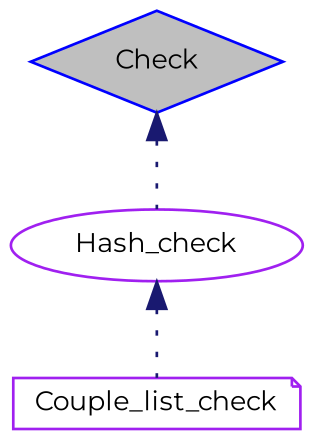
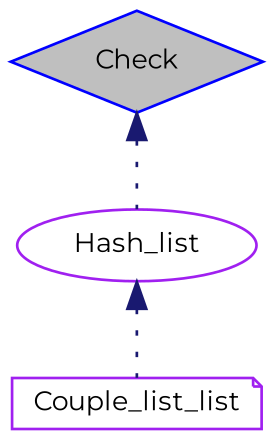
(157, 245) -> (137, 245)
(157, 403) -> (137, 403)
